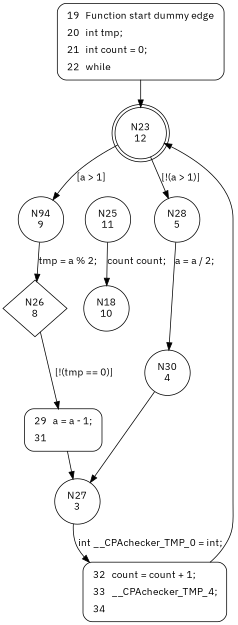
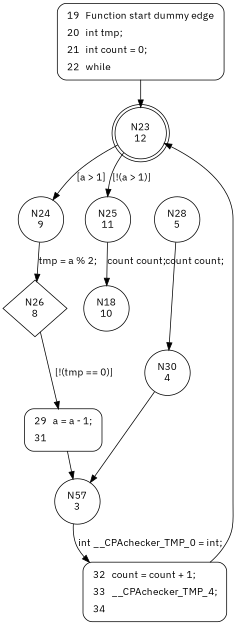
(158, 174) -> (113, 170)
(41, 219) -> (41, 219)
(195, 261) -> (195, 261)
(77, 501) -> (77, 501)
